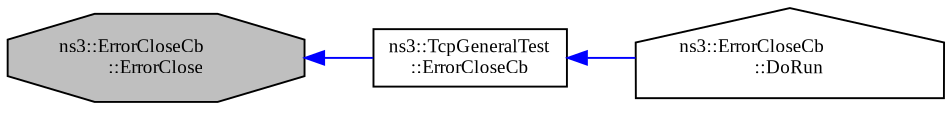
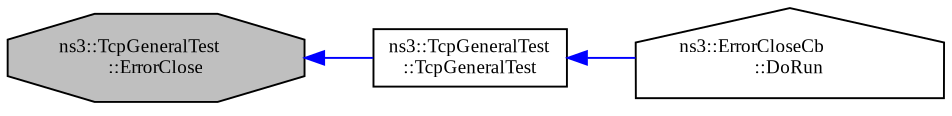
(156, 58) -> (156, 58)
(470, 58) -> (470, 58)
